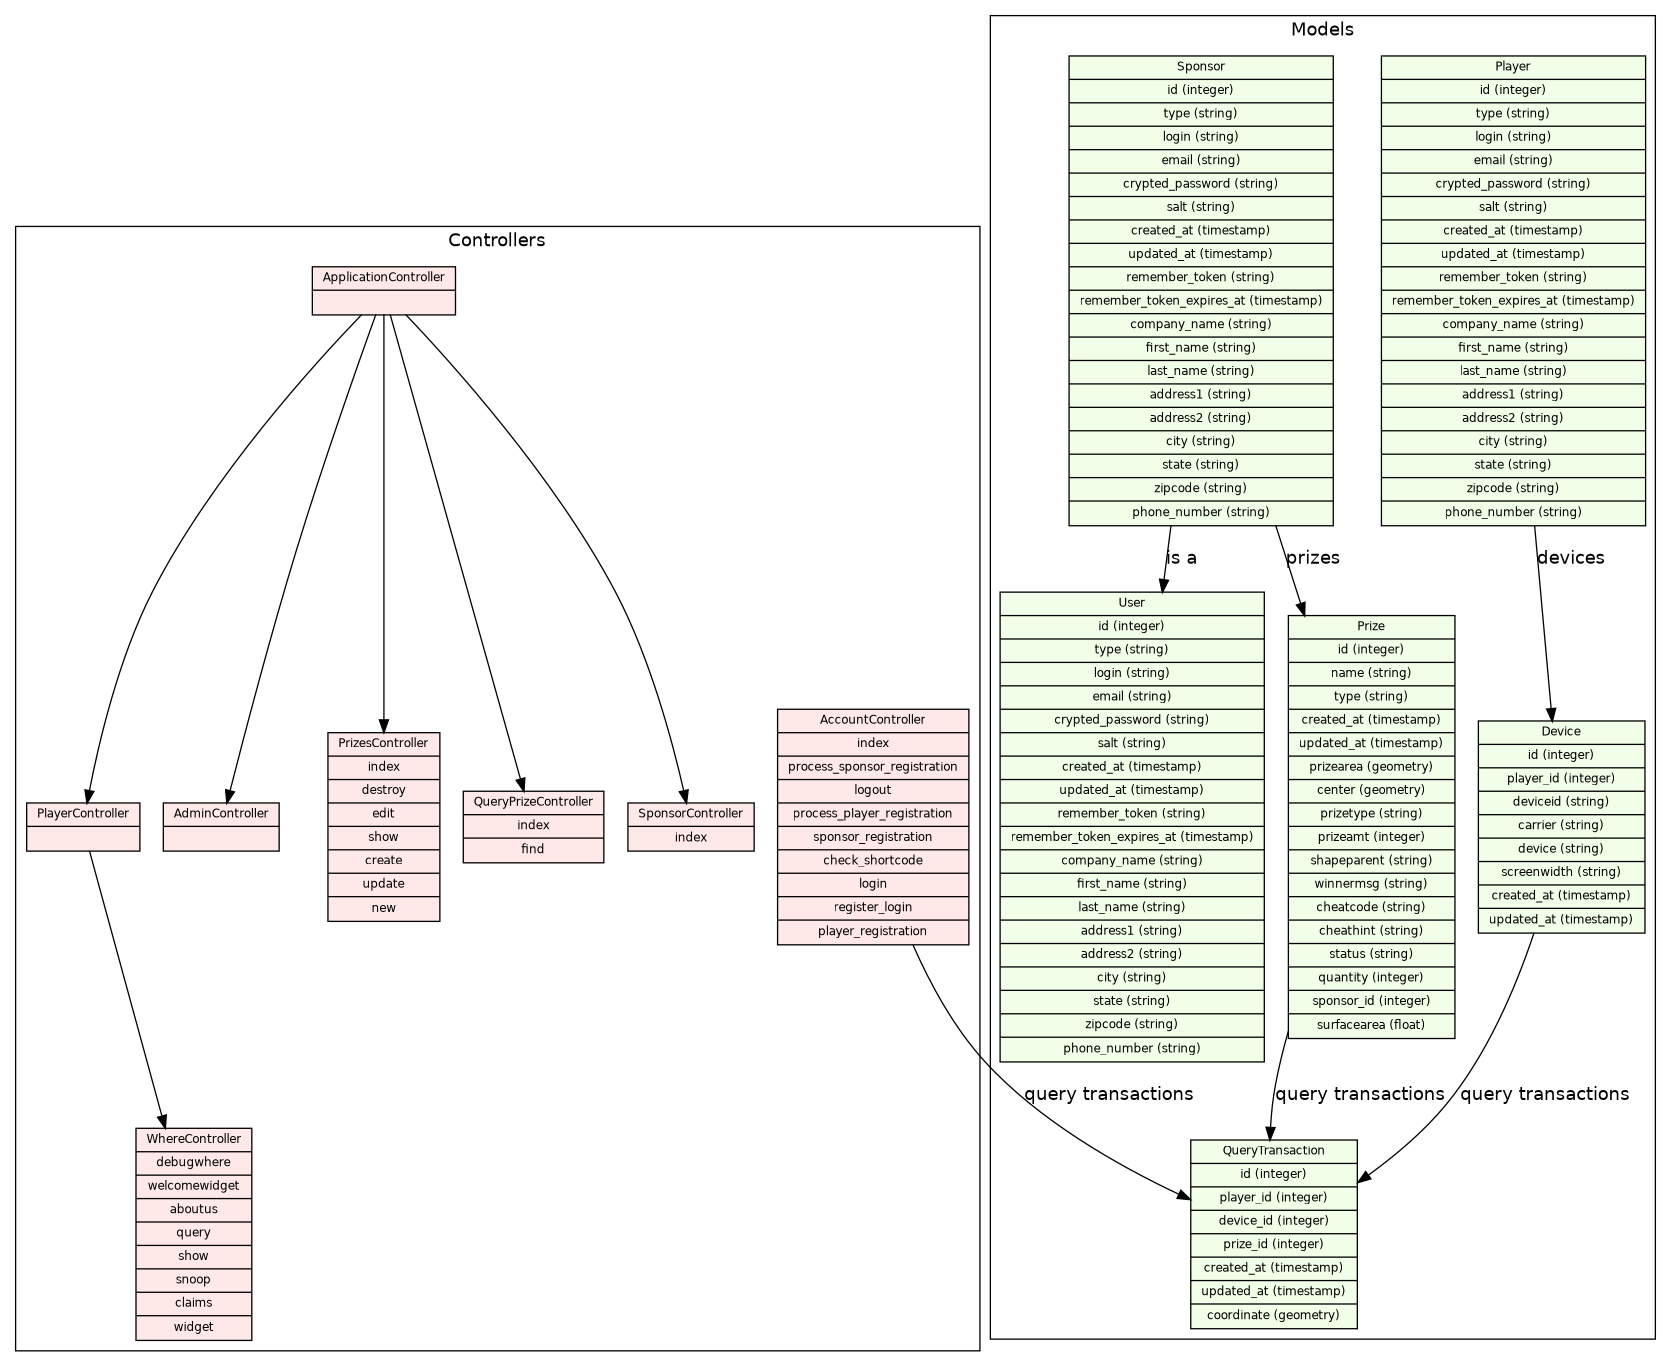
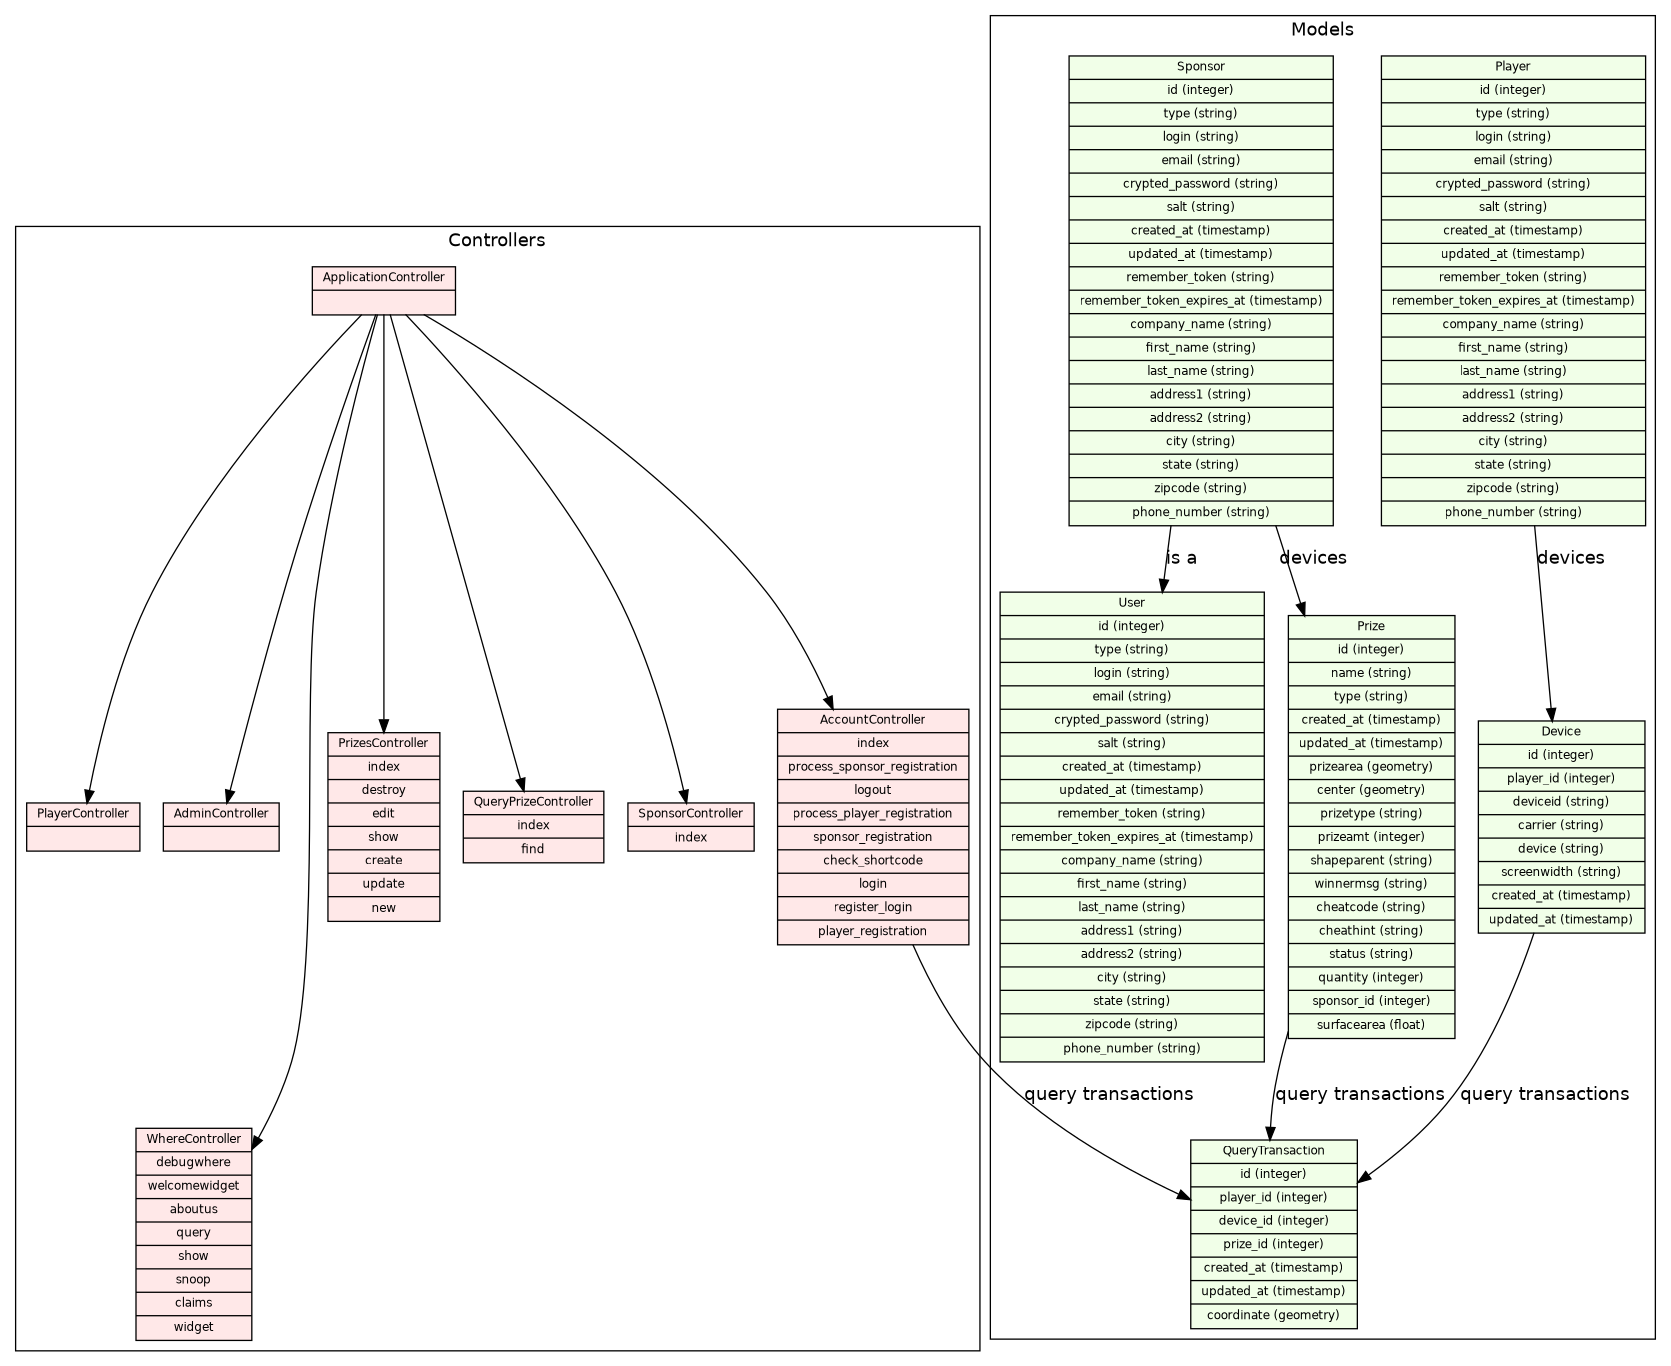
none -> (654, 478)
(1314, 559) -> (1314, 559)
(126, 983) -> (310, 727)
